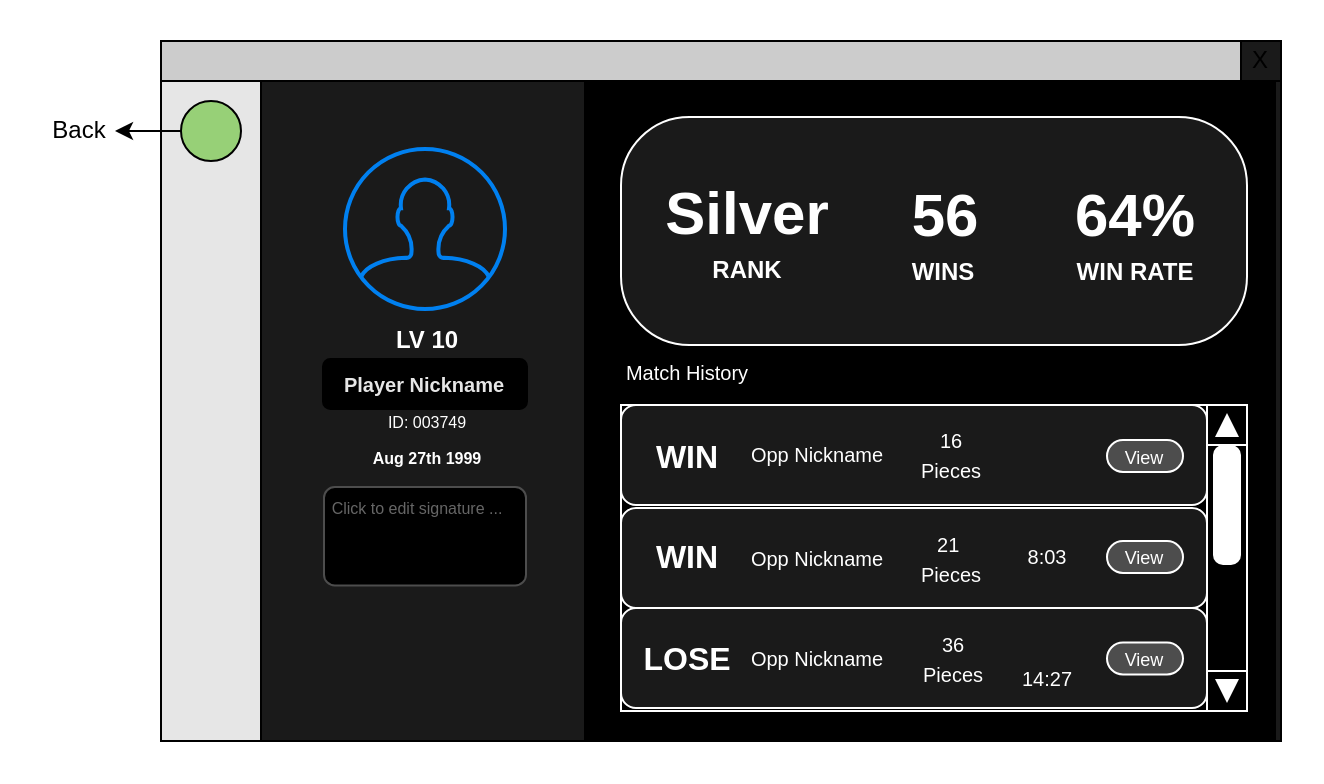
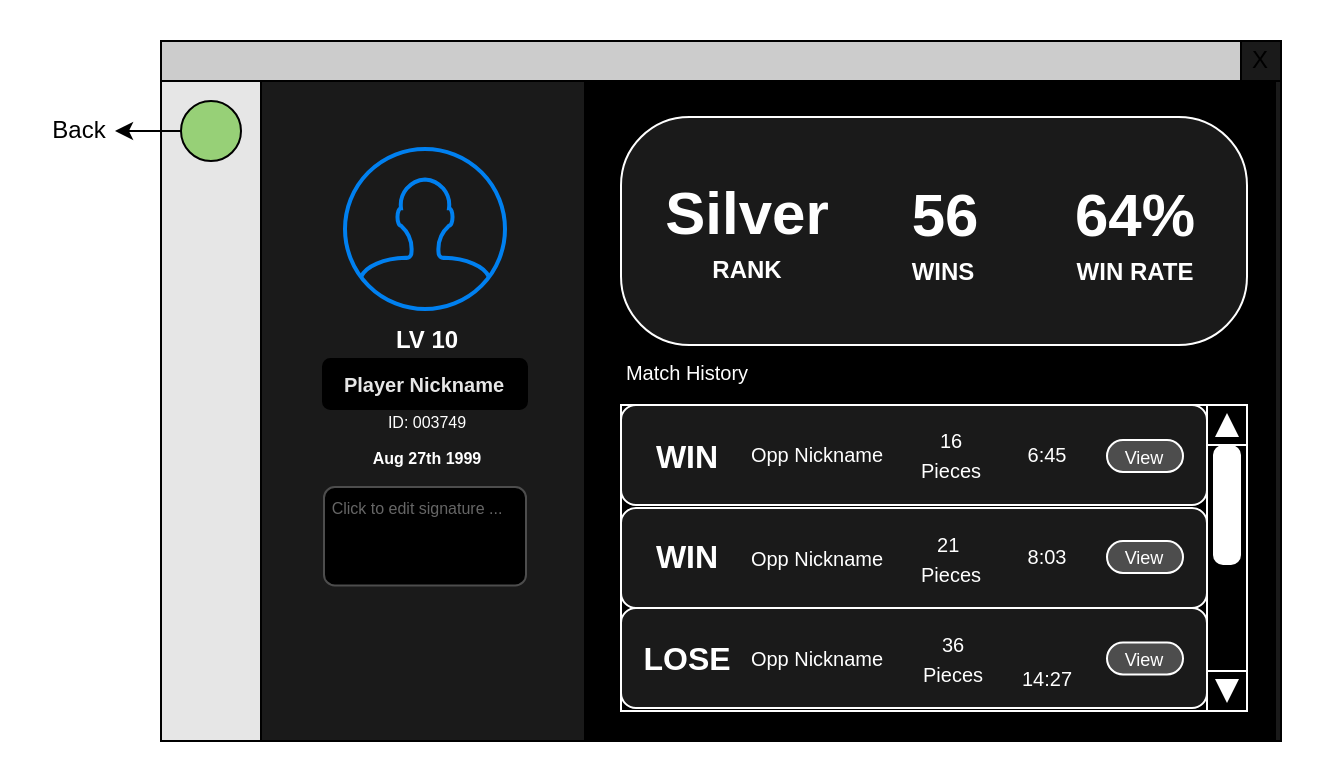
none -> (1046, 455)
